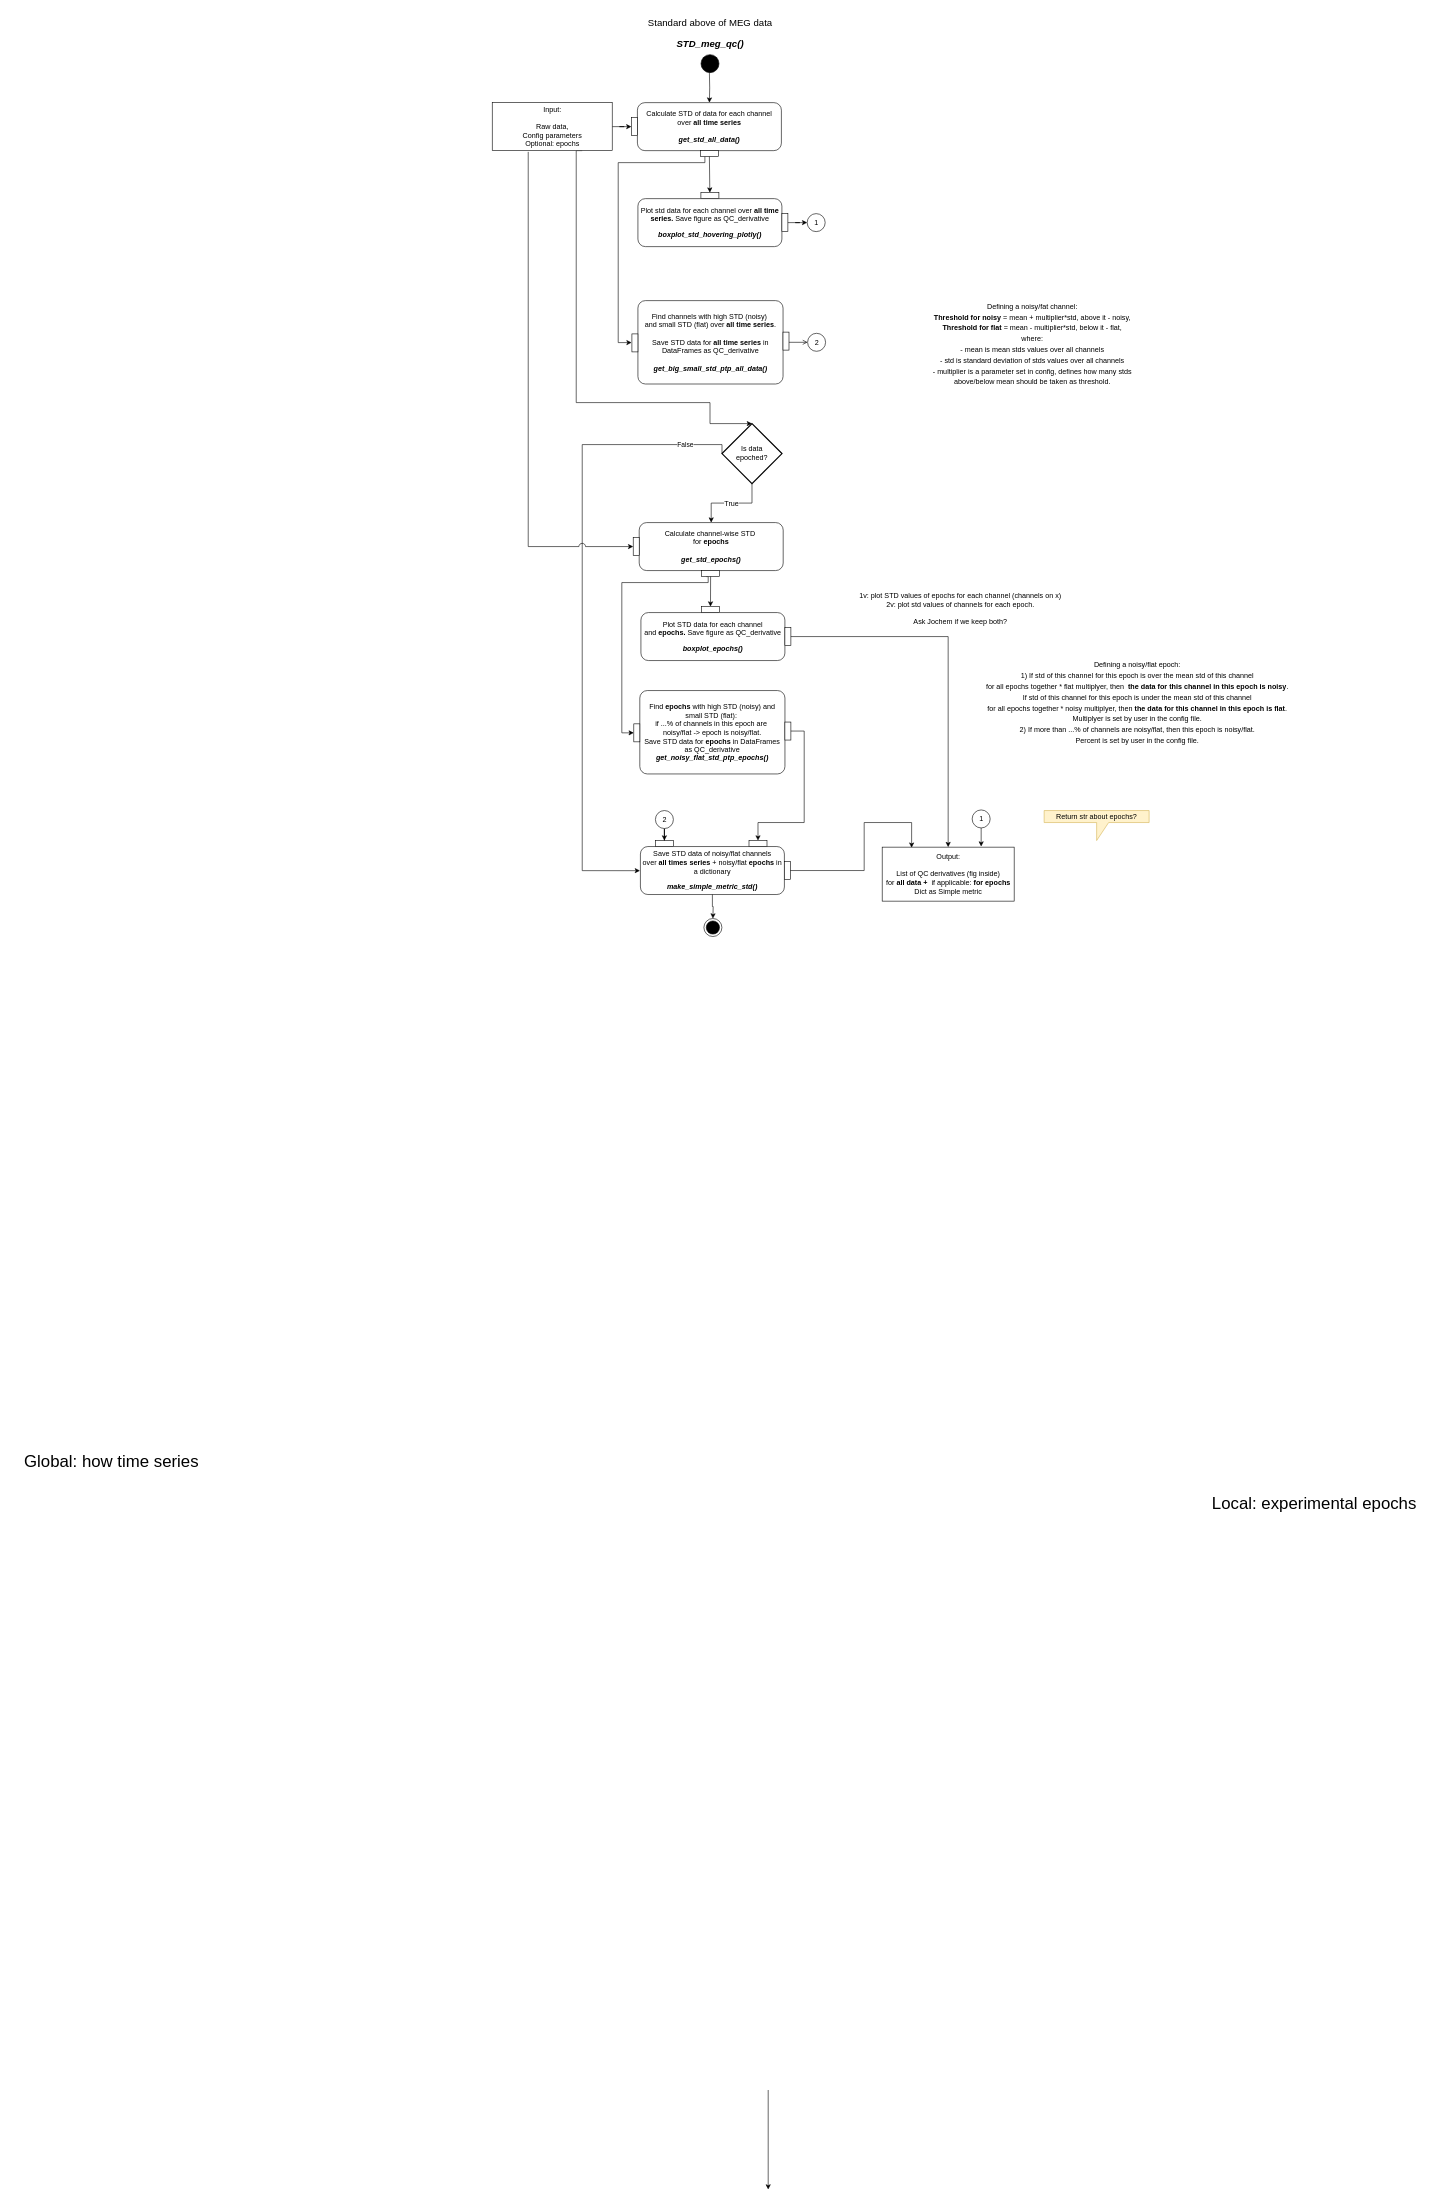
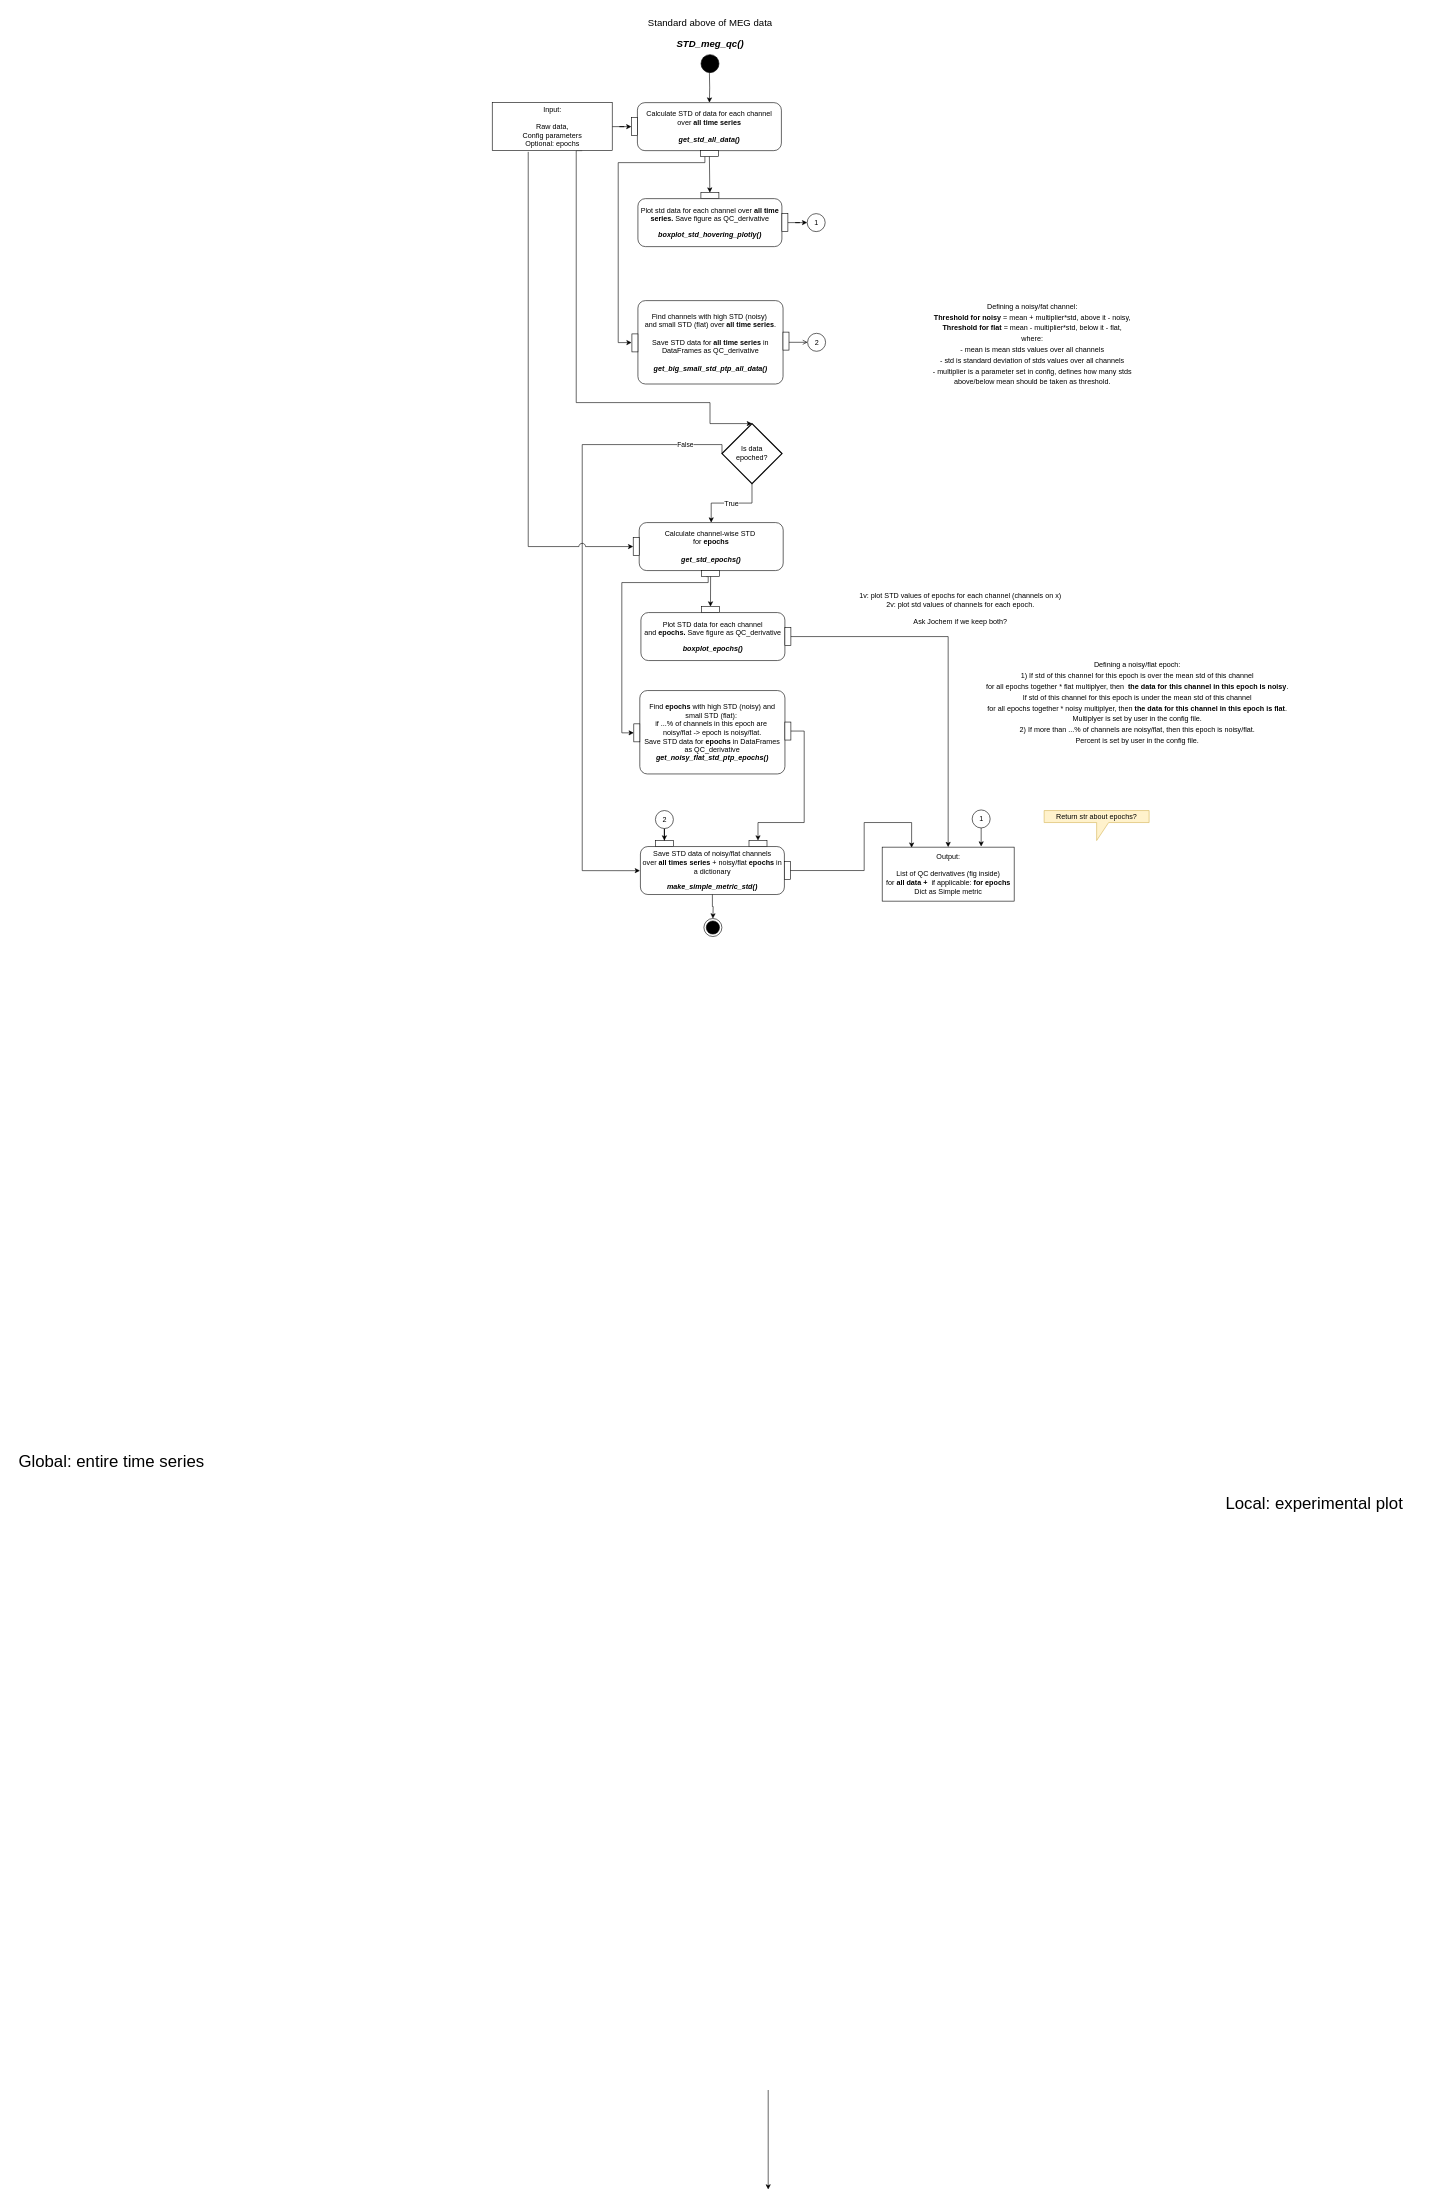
(112, 1461) -> (112, 1461)
(1315, 1503) -> (1315, 1503)
